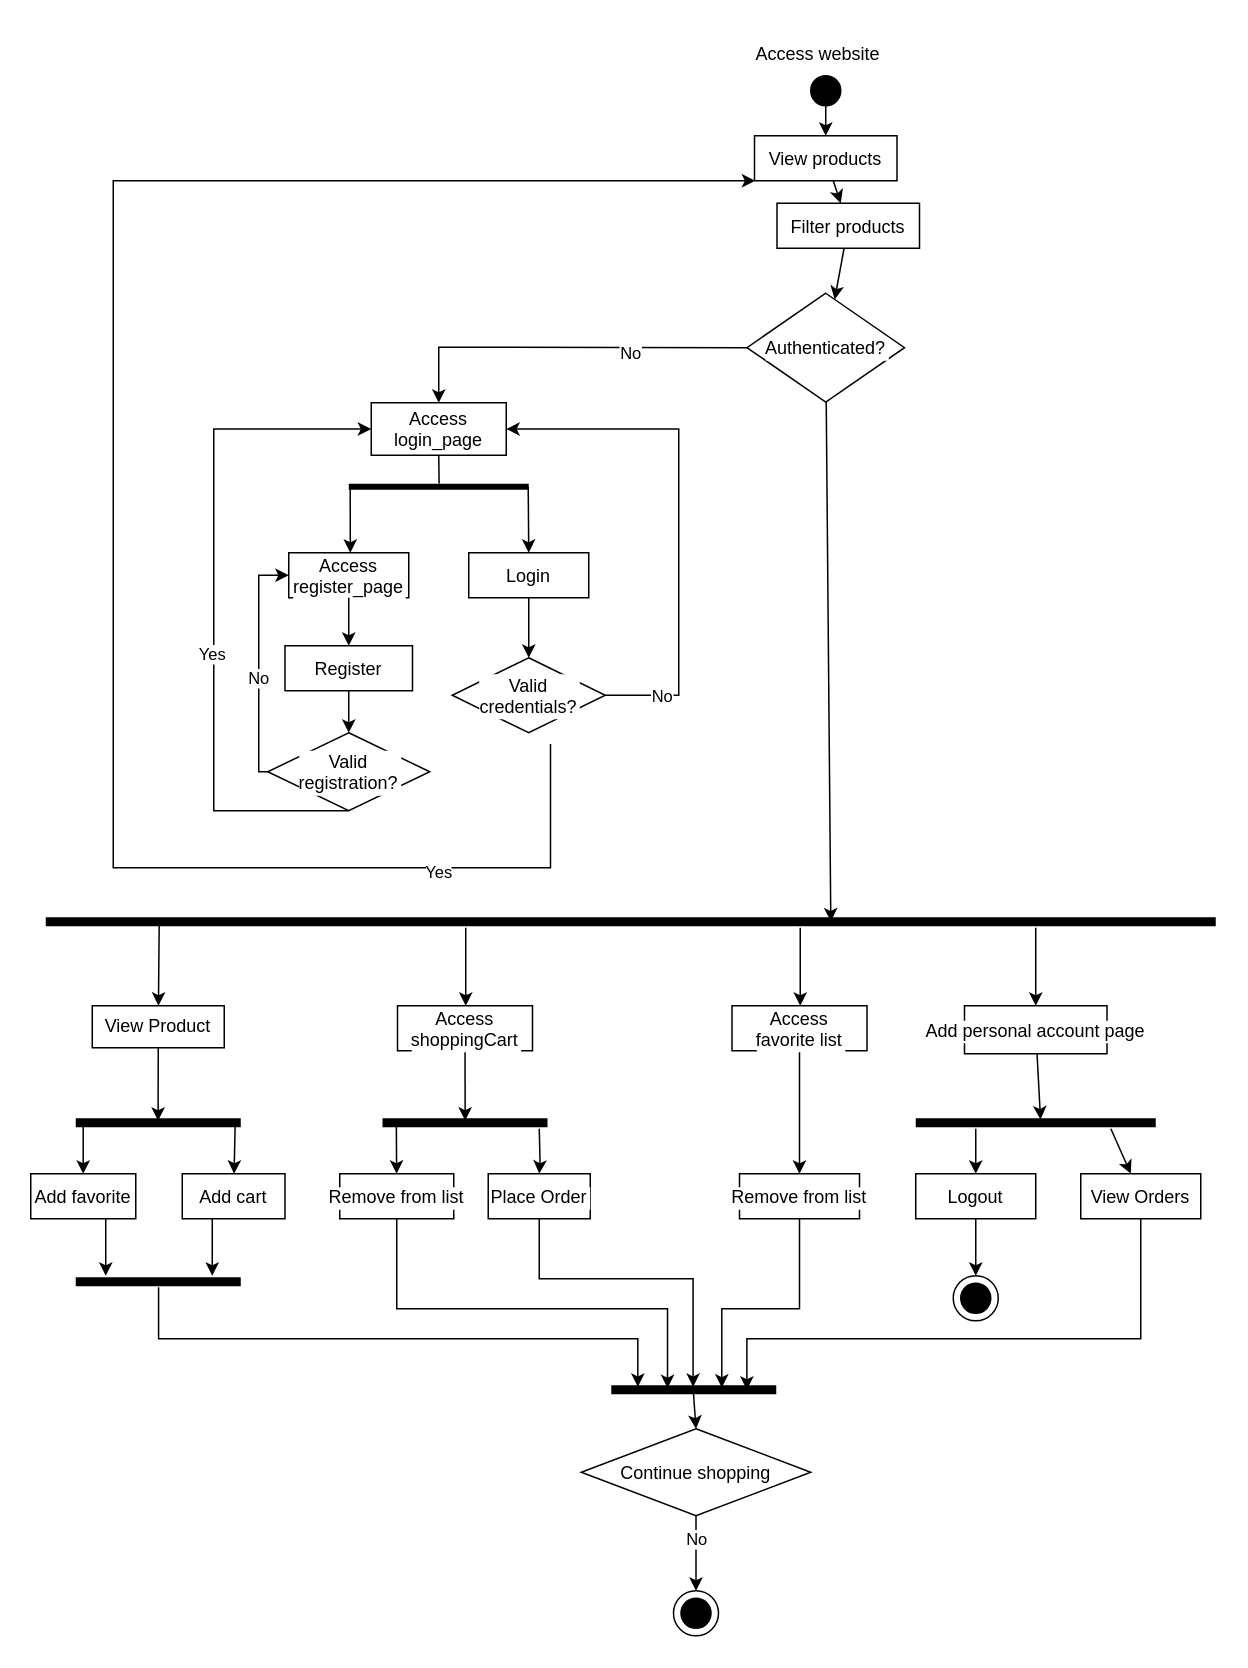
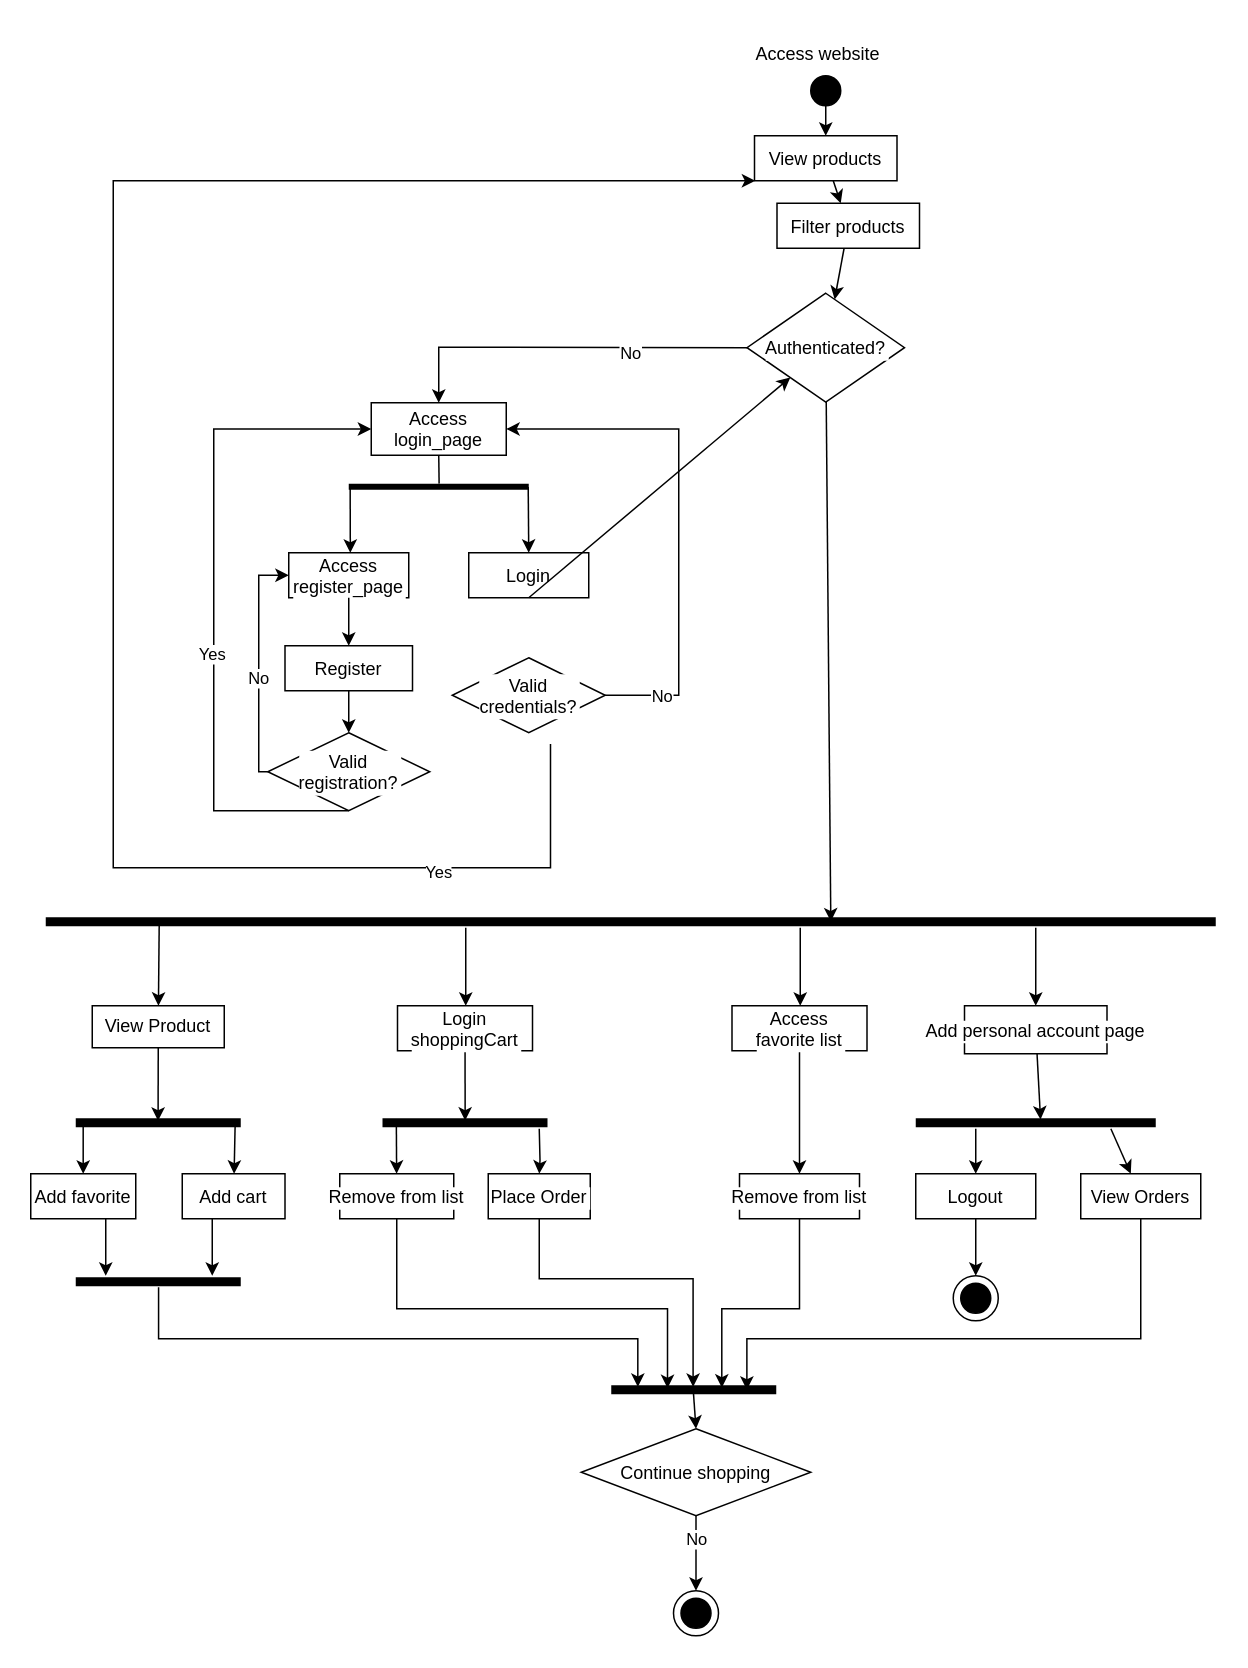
(529, 623) -> (656, 491)
(464, 1019) -> (464, 1019)
